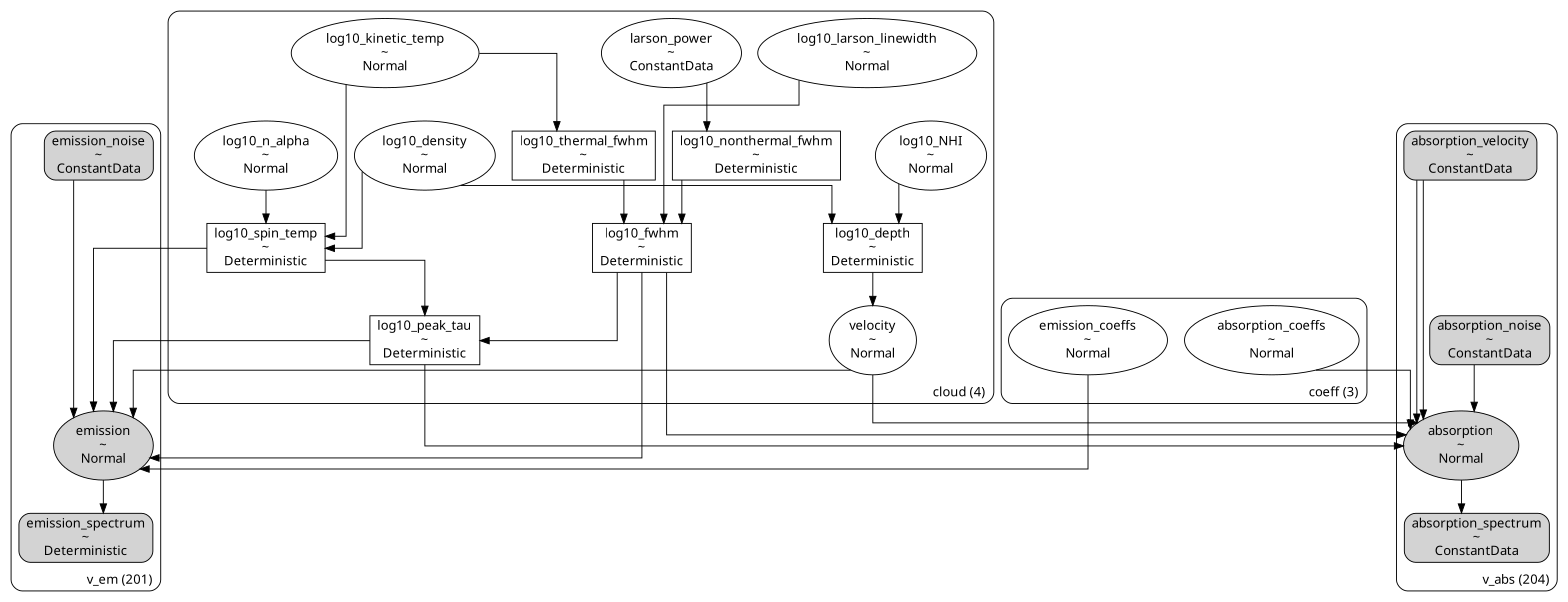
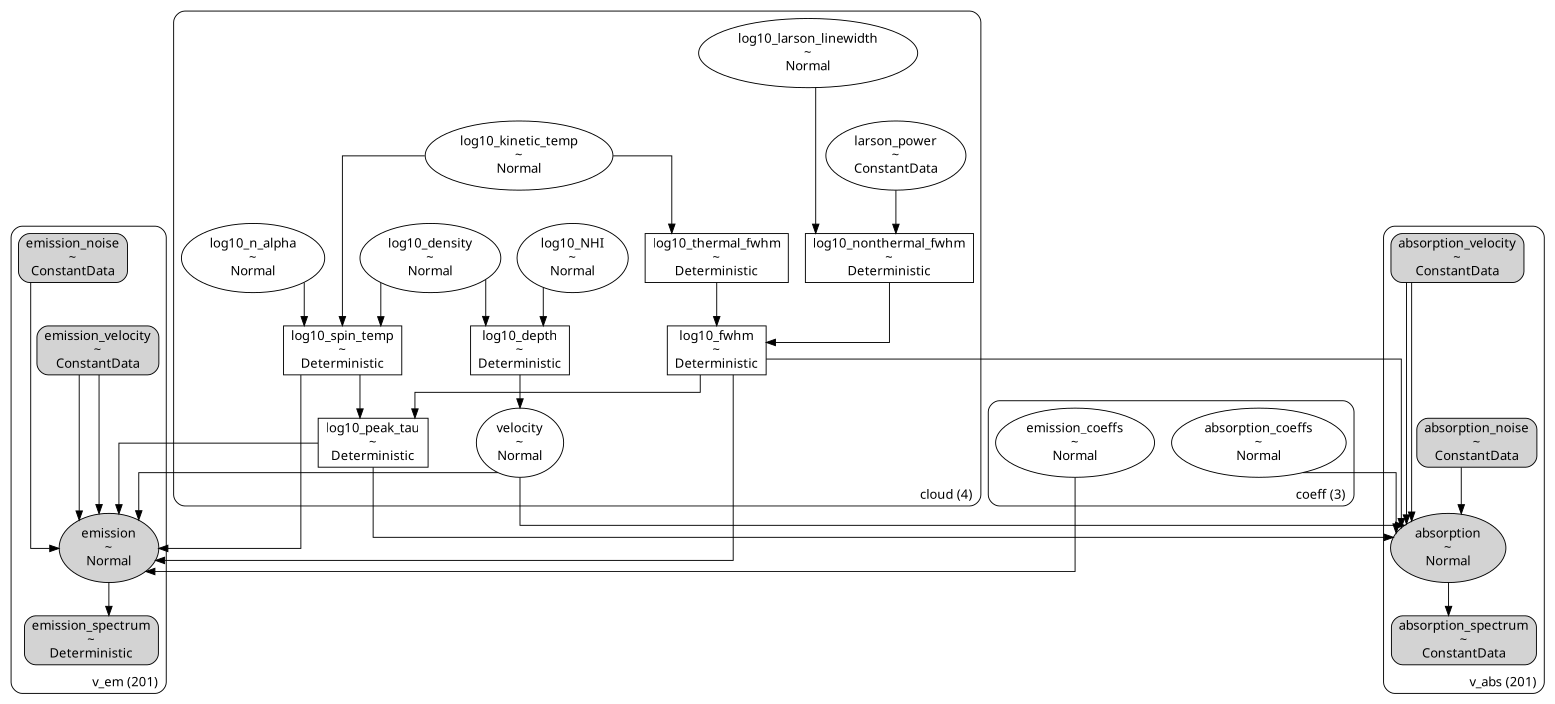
(689, 105) -> (816, 156)
none -> (98, 350)
(1516, 580) -> (1503, 683)
